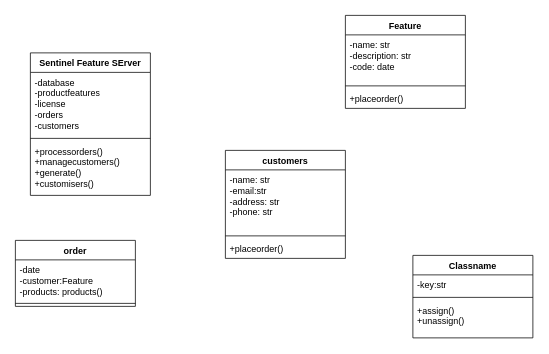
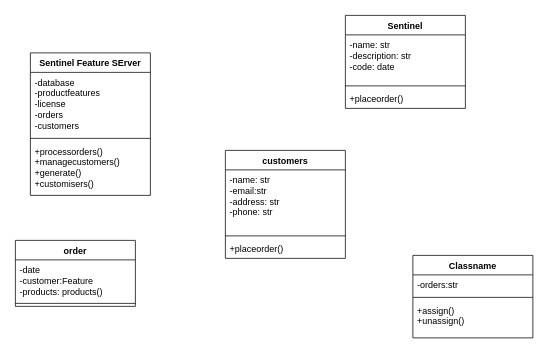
(405, 26) -> (405, 26)
(436, 286) -> (444, 286)
